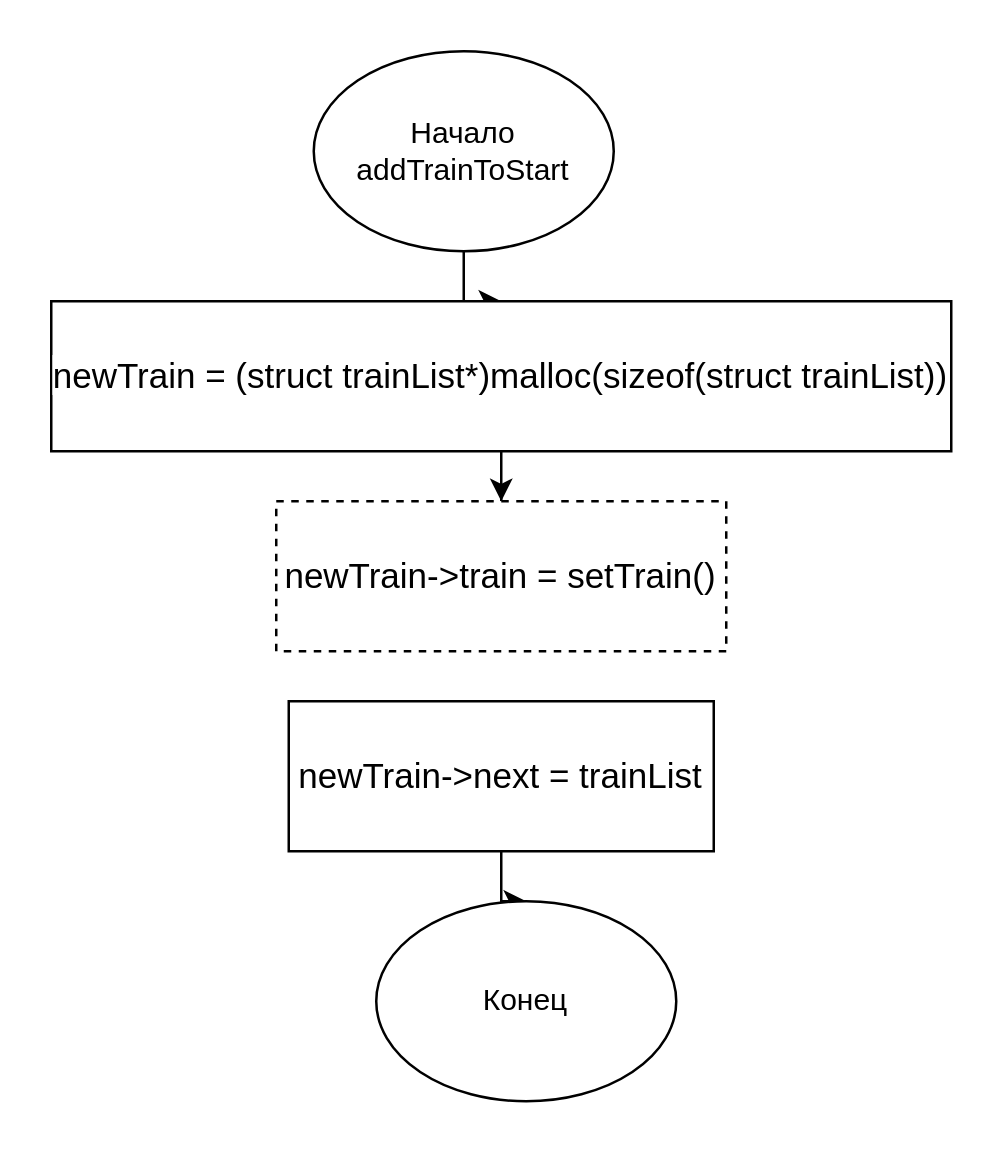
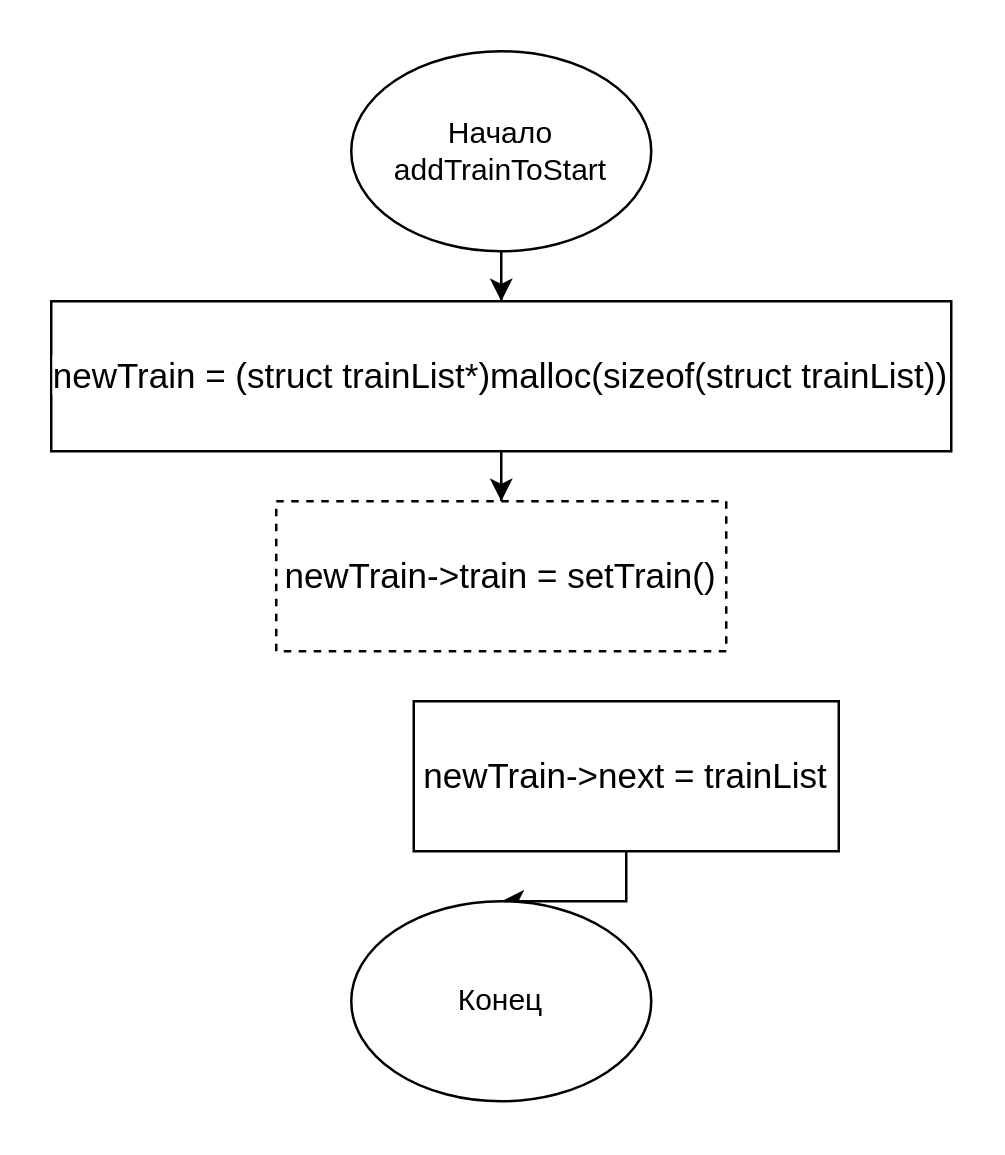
(464, 151) -> (501, 151)
(501, 776) -> (626, 776)
(526, 1001) -> (501, 1001)
